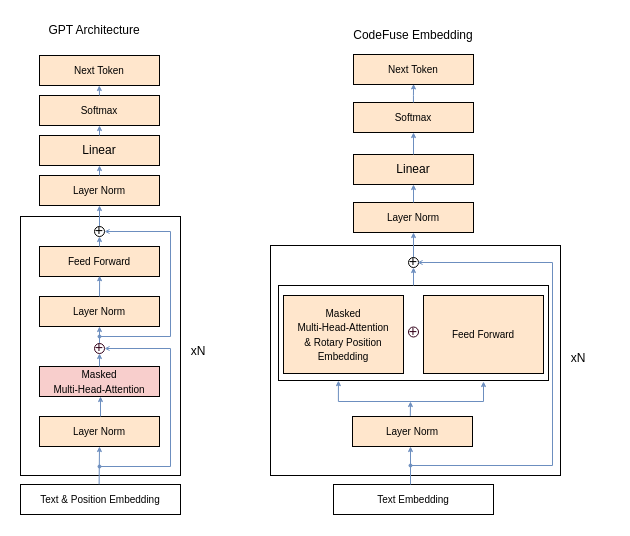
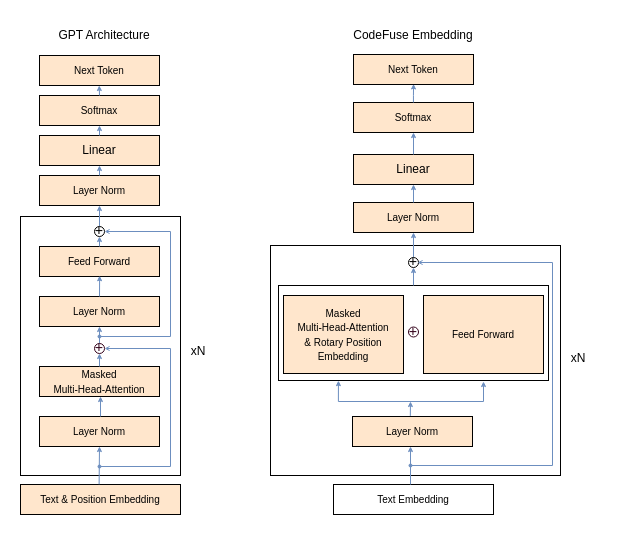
(95, 31) -> (105, 36)
(100, 382) -> (100, 382)
(101, 500) -> (101, 500)
